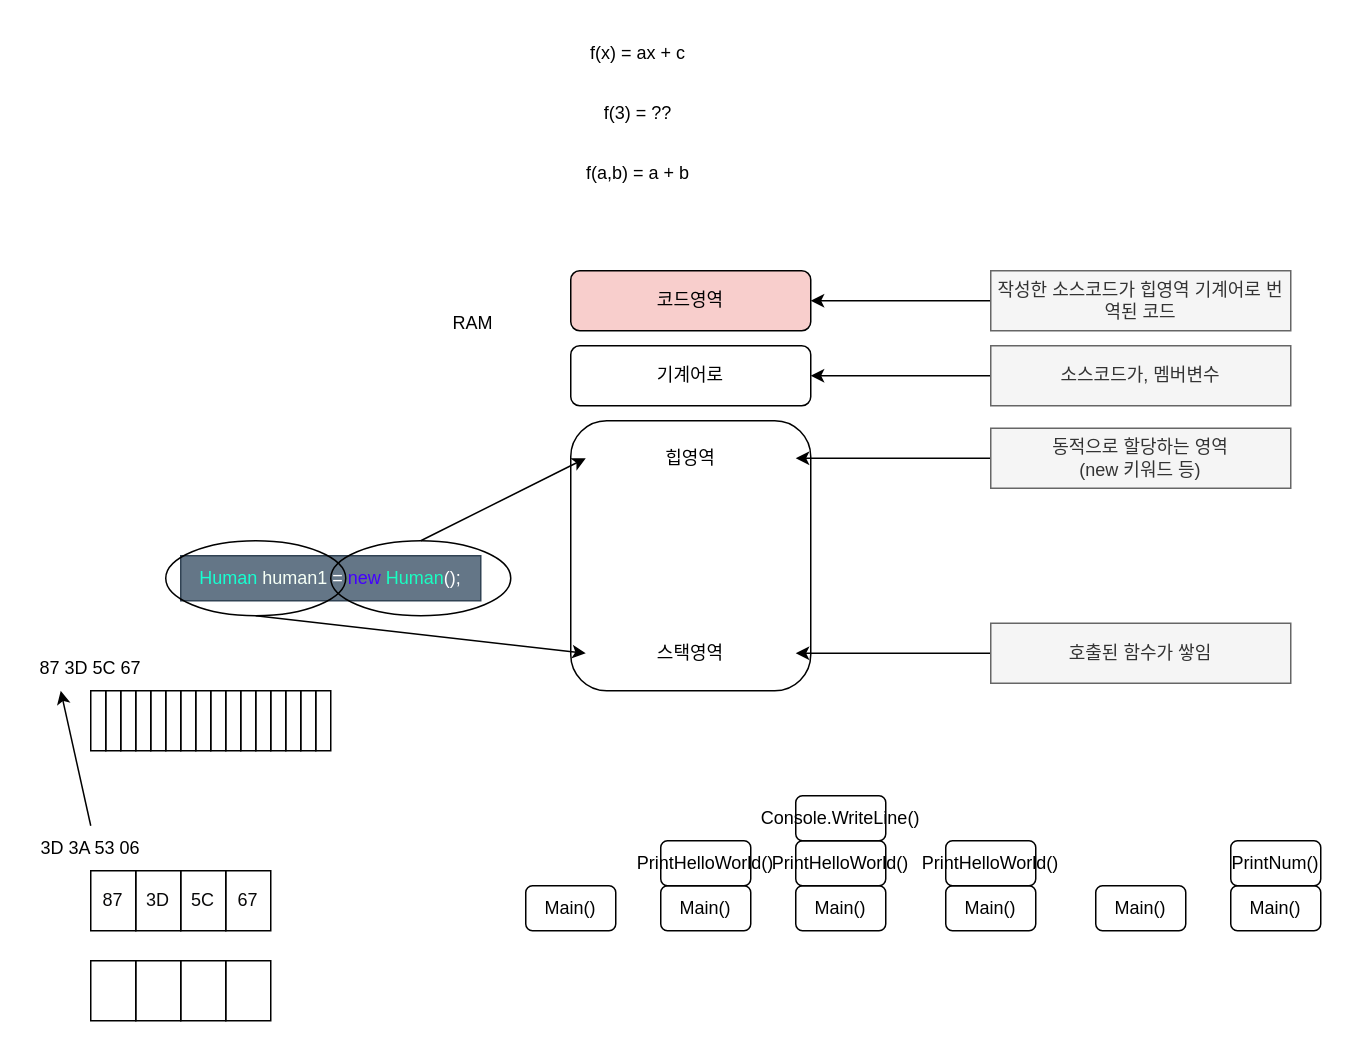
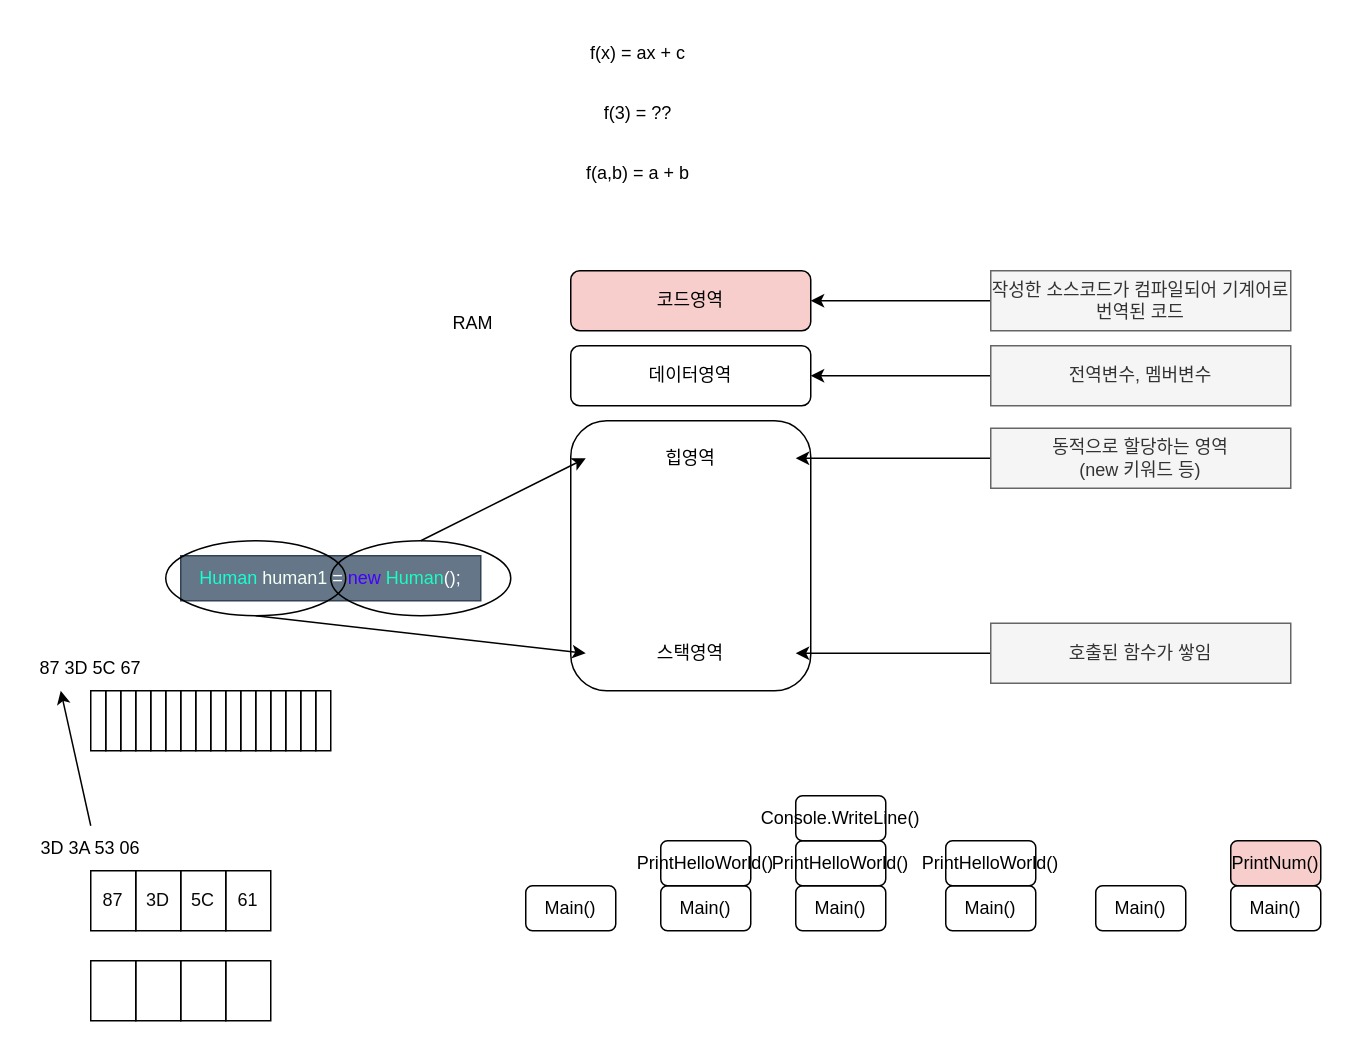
(1141, 301) -> (1141, 301)
(691, 376) -> (691, 376)
(1141, 376) -> (1141, 376)
(1276, 863) -> (1276, 863)
(248, 901) -> (248, 901)
